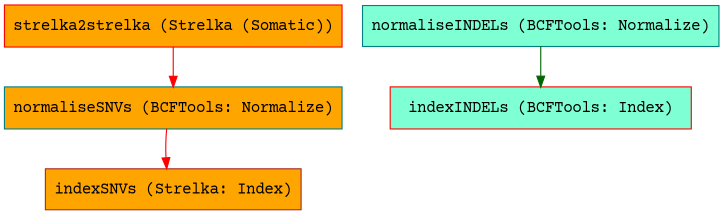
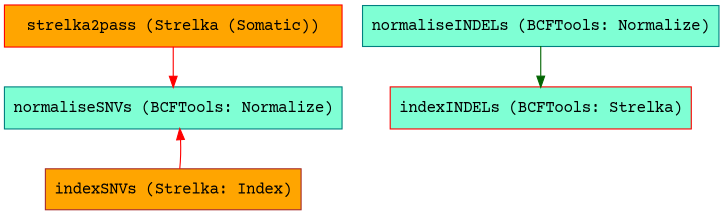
(173, 26) -> (173, 26)
(173, 108) -> (173, 108)
(541, 108) -> (541, 108)
(166, 143) -> (181, 154)
